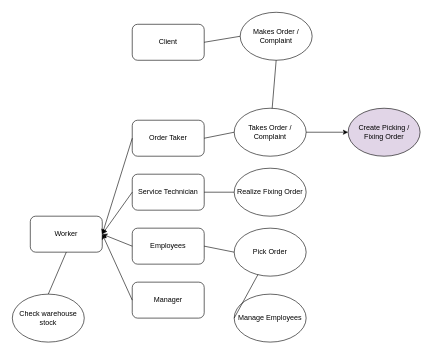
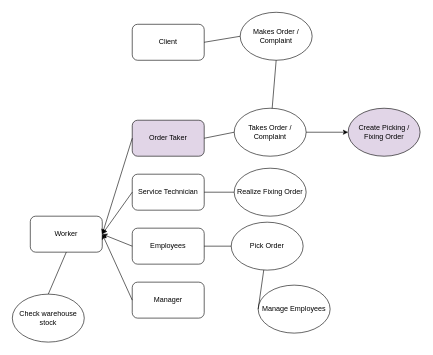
(168, 138) -> (168, 138)
(270, 252) -> (267, 246)
(270, 318) -> (294, 309)
